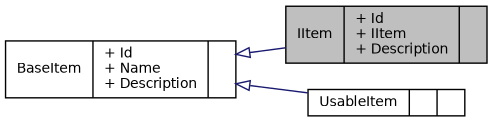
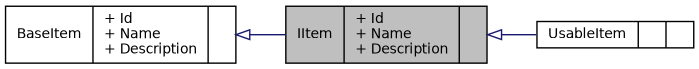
(381, 34) -> (384, 34)
(279, 89) -> (519, 35)
